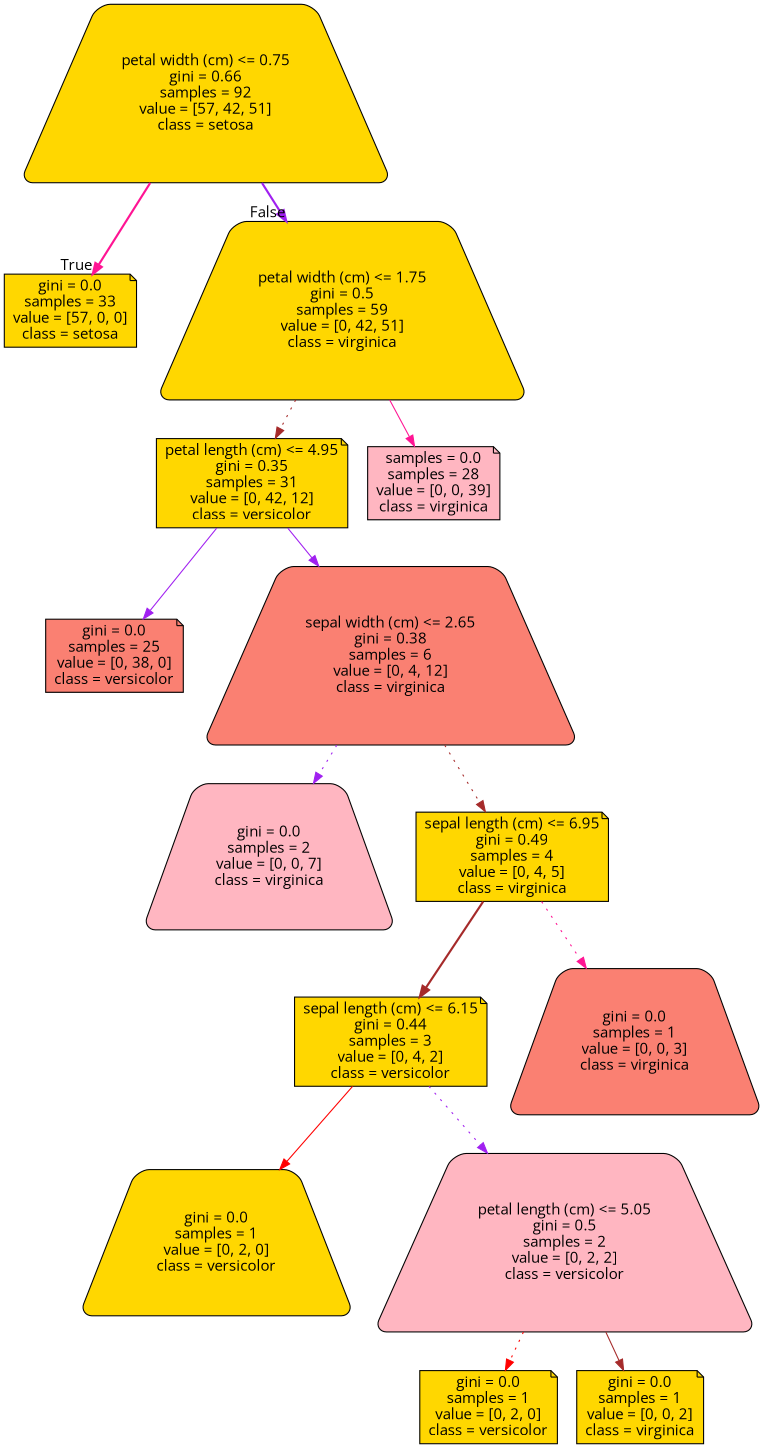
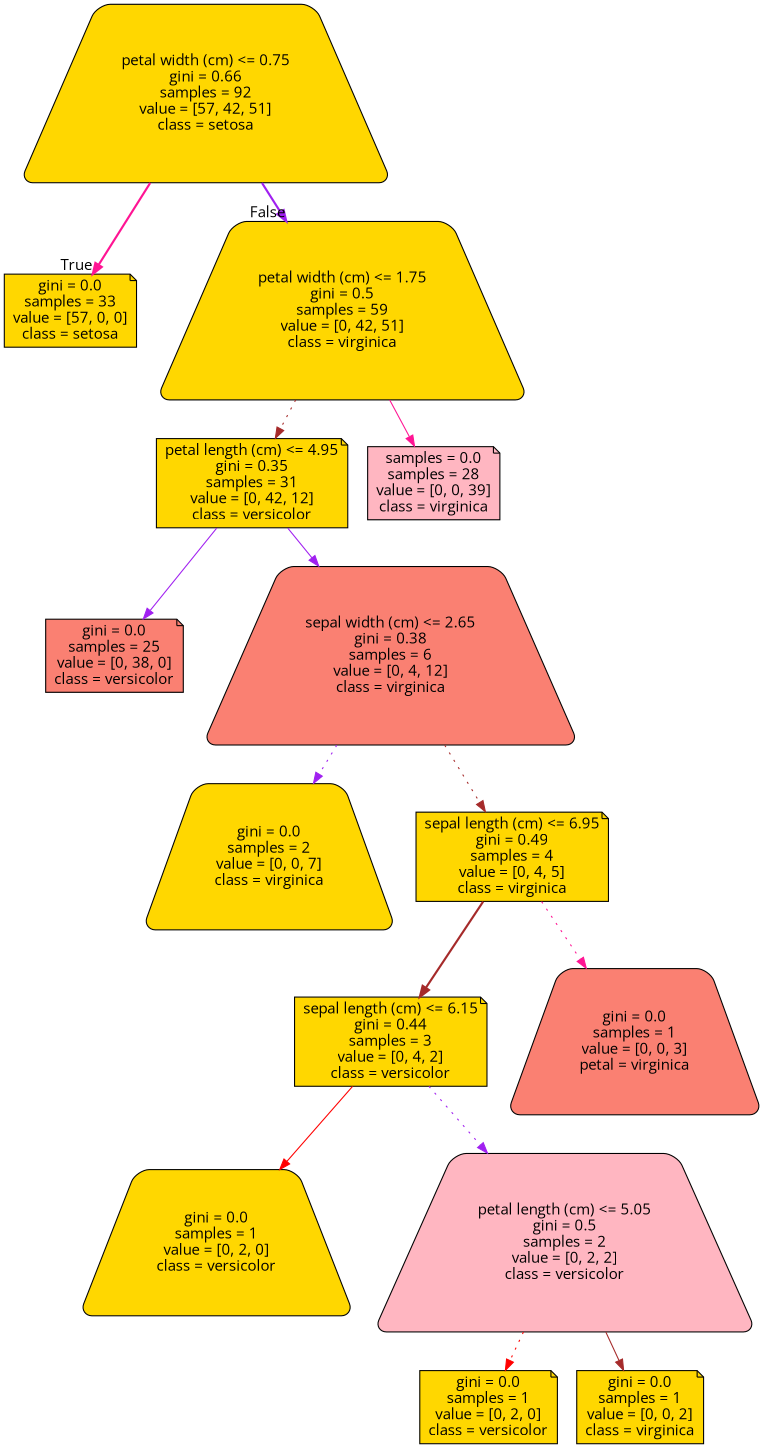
(269, 857) -> (269, 857)
(635, 1042) -> (635, 1042)
